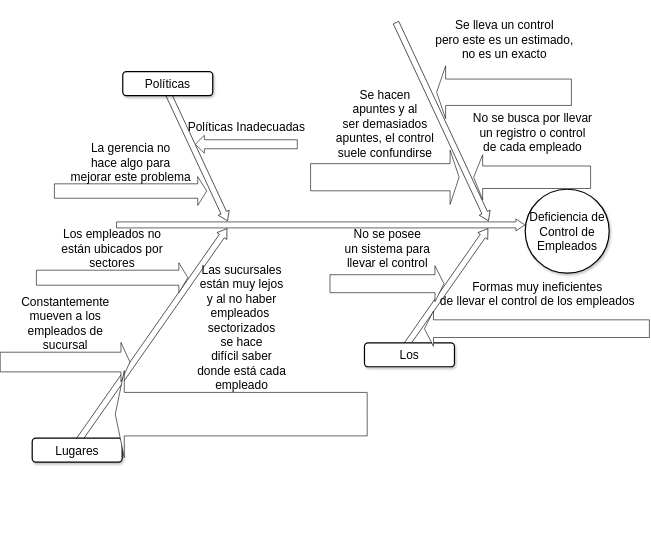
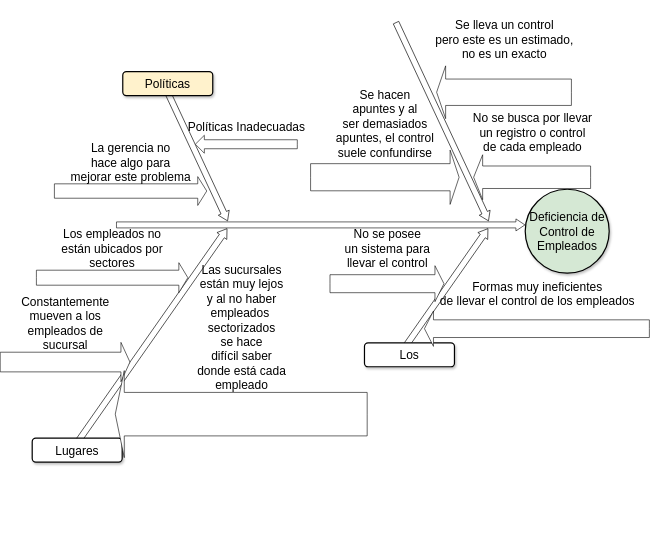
(168, 84) -> (168, 84)
(567, 231) -> (567, 231)
